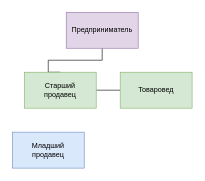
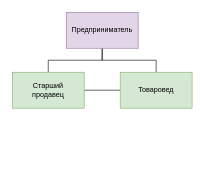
none -> (136, 60)
(60, 90) -> (48, 90)
(48, 150) -> none
